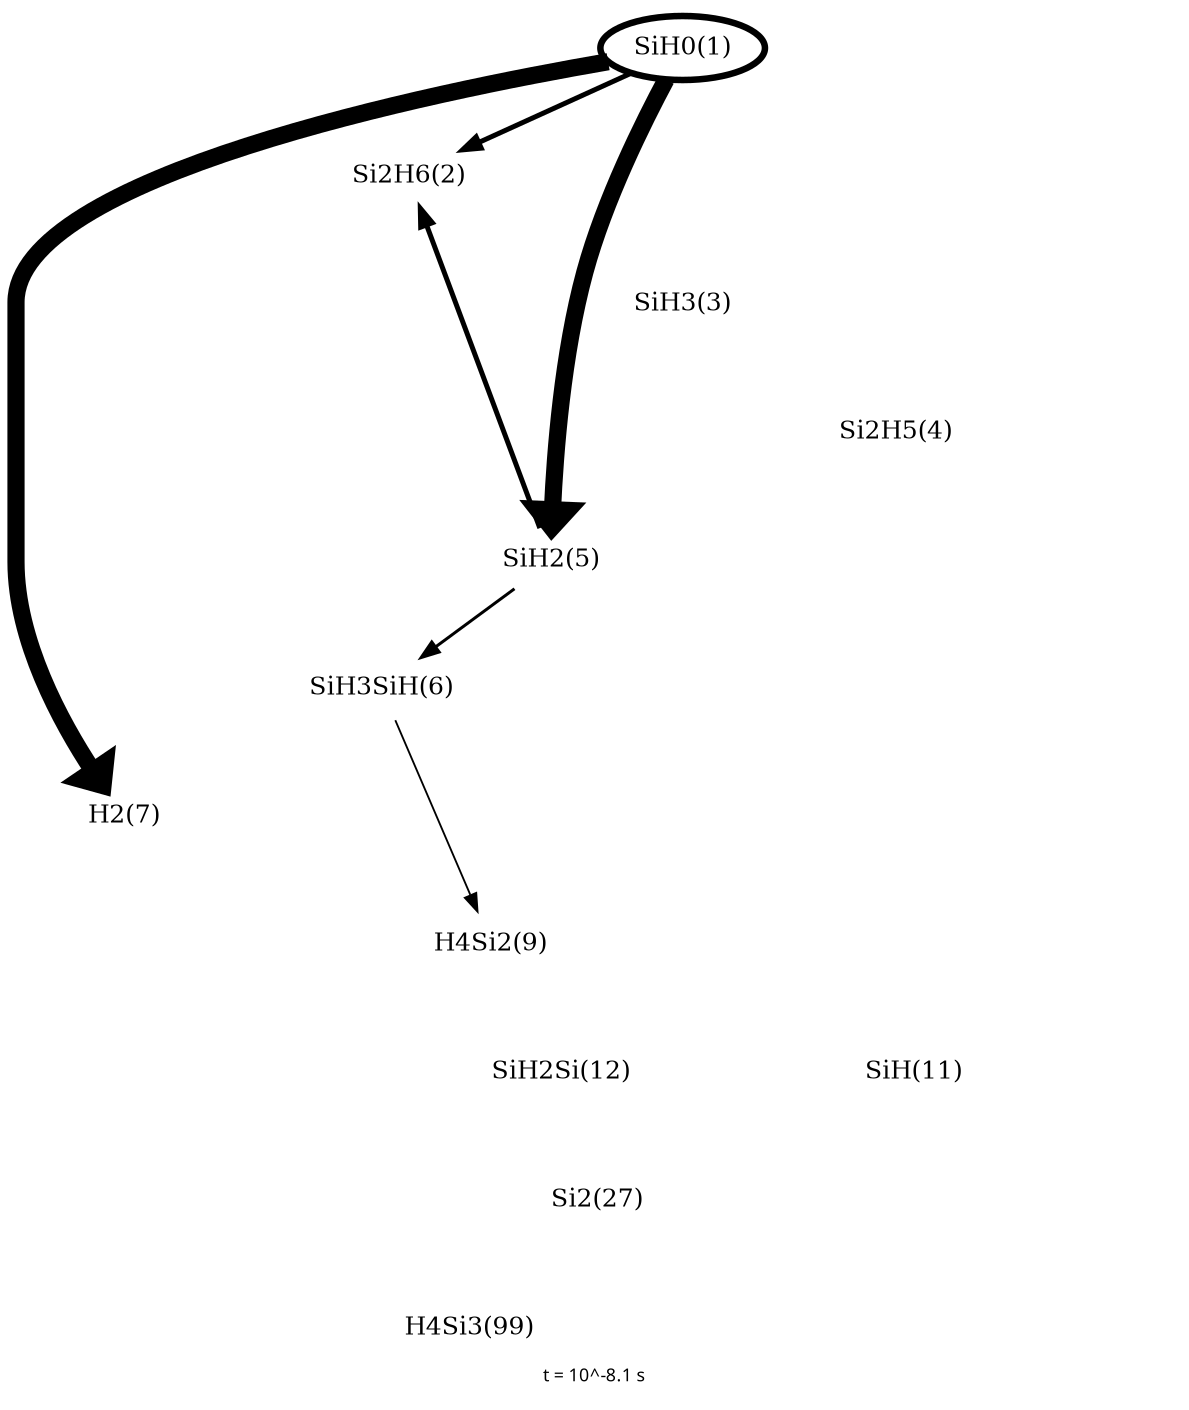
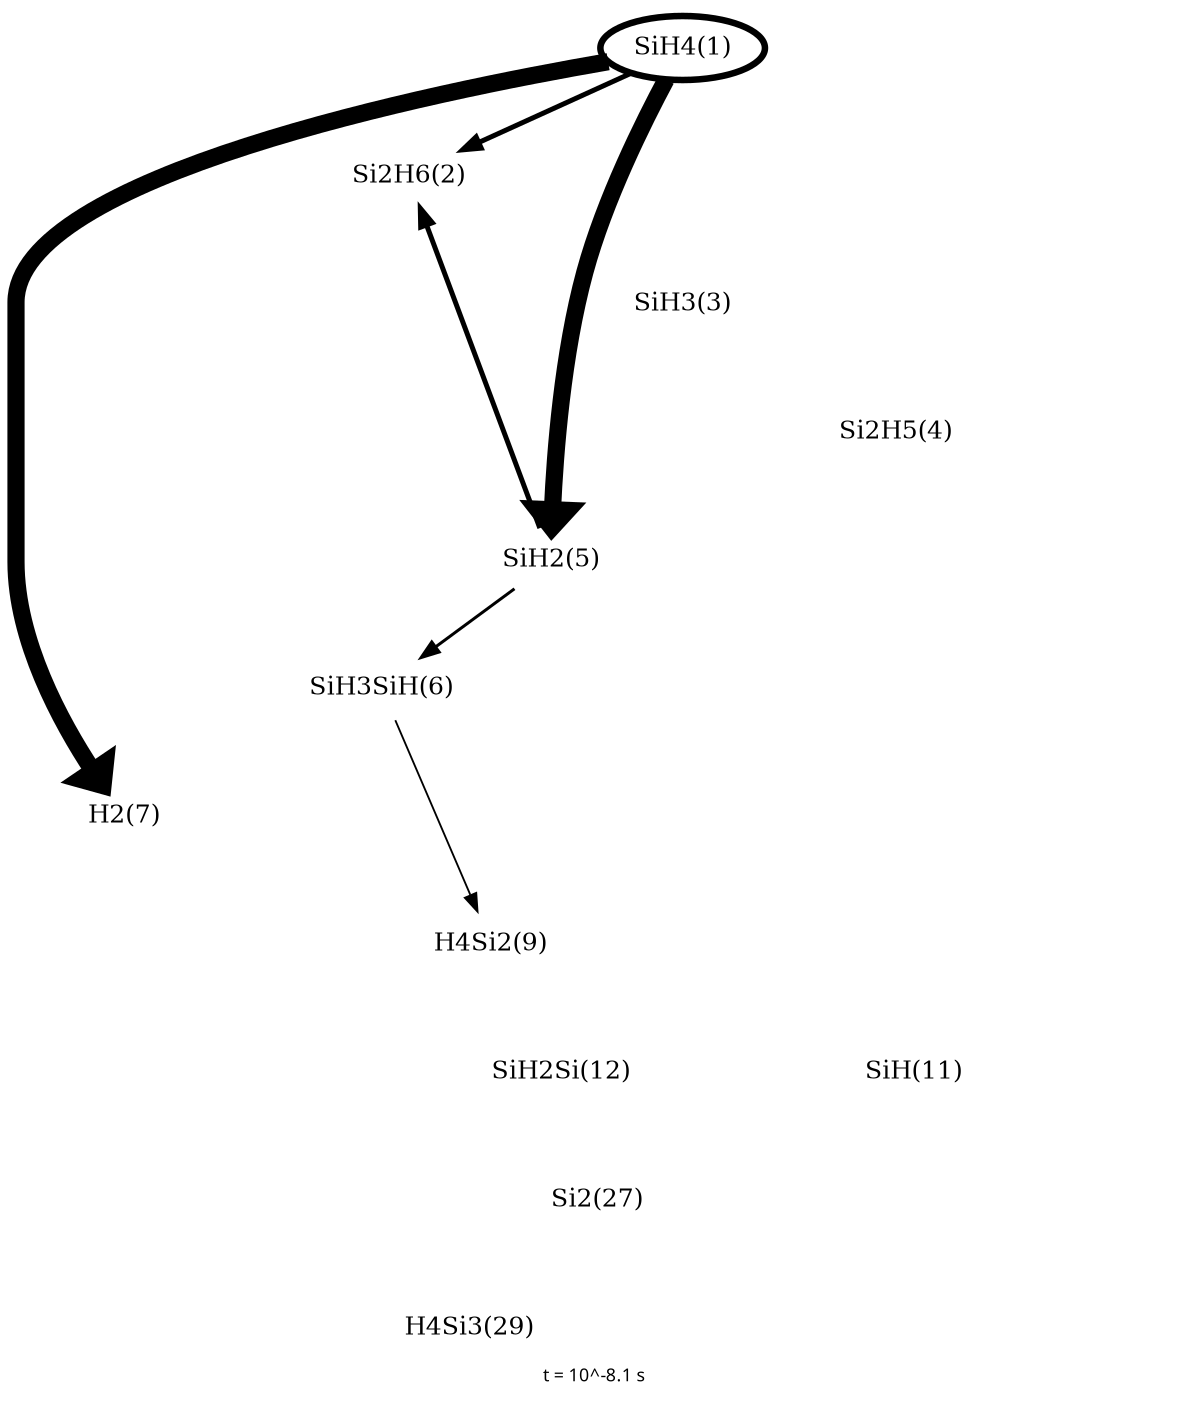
(683, 48) -> (683, 48)
(469, 1328) -> (469, 1328)
